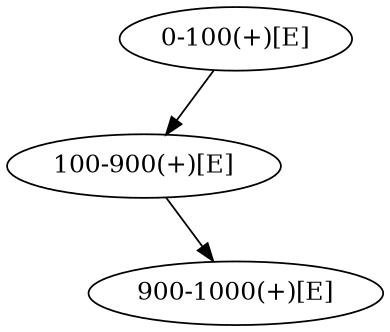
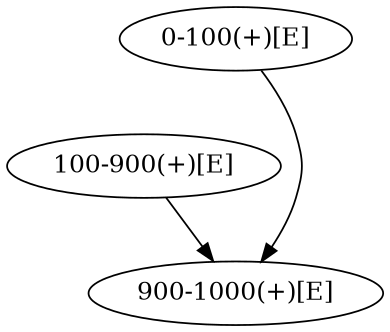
(195, 95) -> (301, 157)
